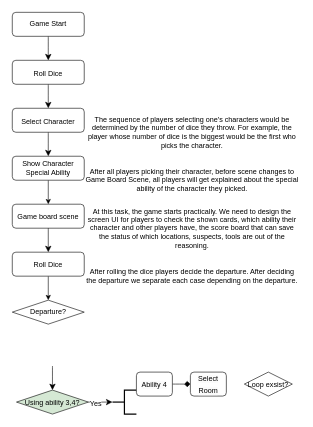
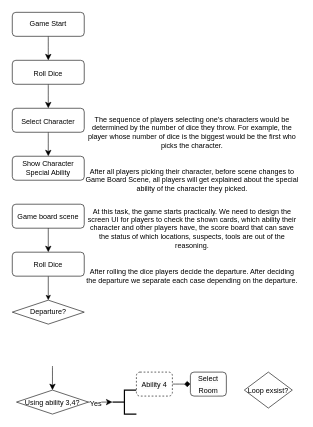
(48, 198) -> none
(155, 384) -> (155, 384)
(269, 384) -> (269, 390)
(53, 402) -> (53, 402)
